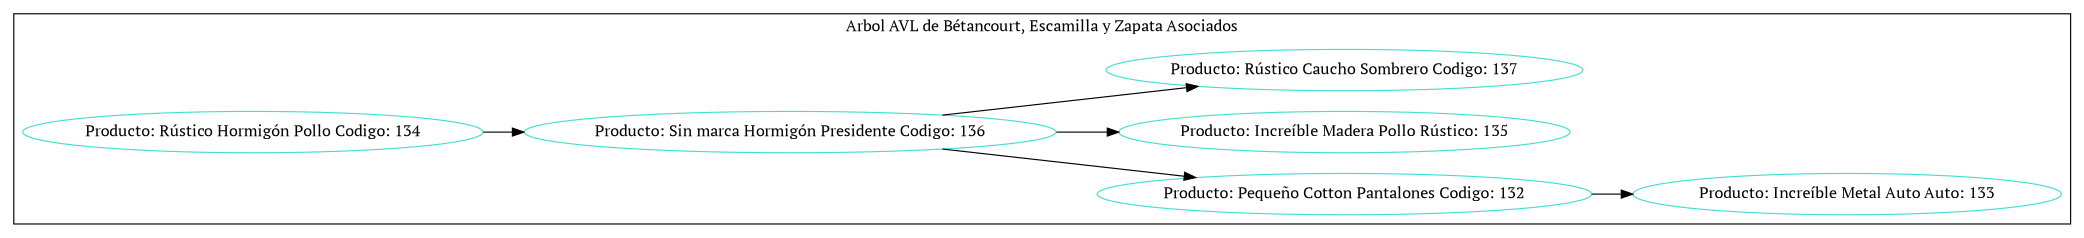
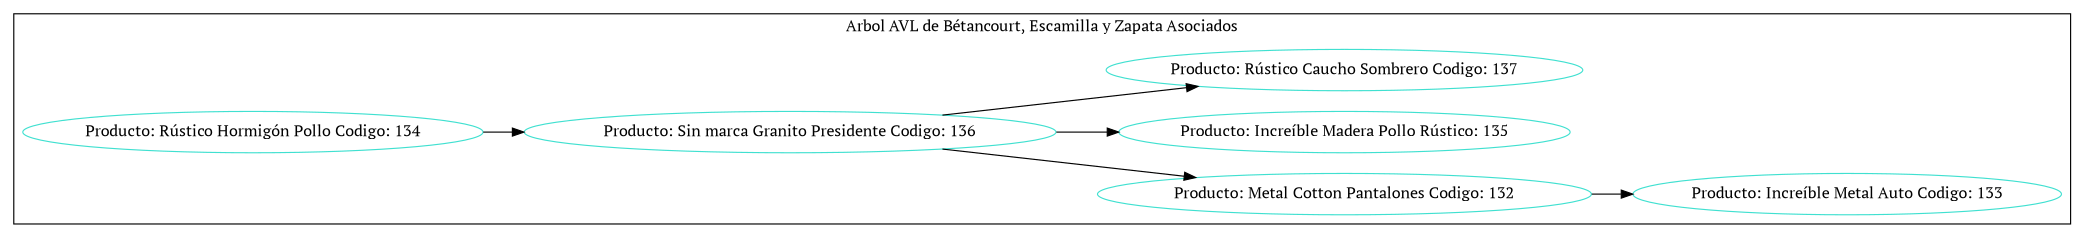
(790, 132) -> (790, 132)
(1344, 194) -> (1344, 194)
(1847, 194) -> (1847, 194)
